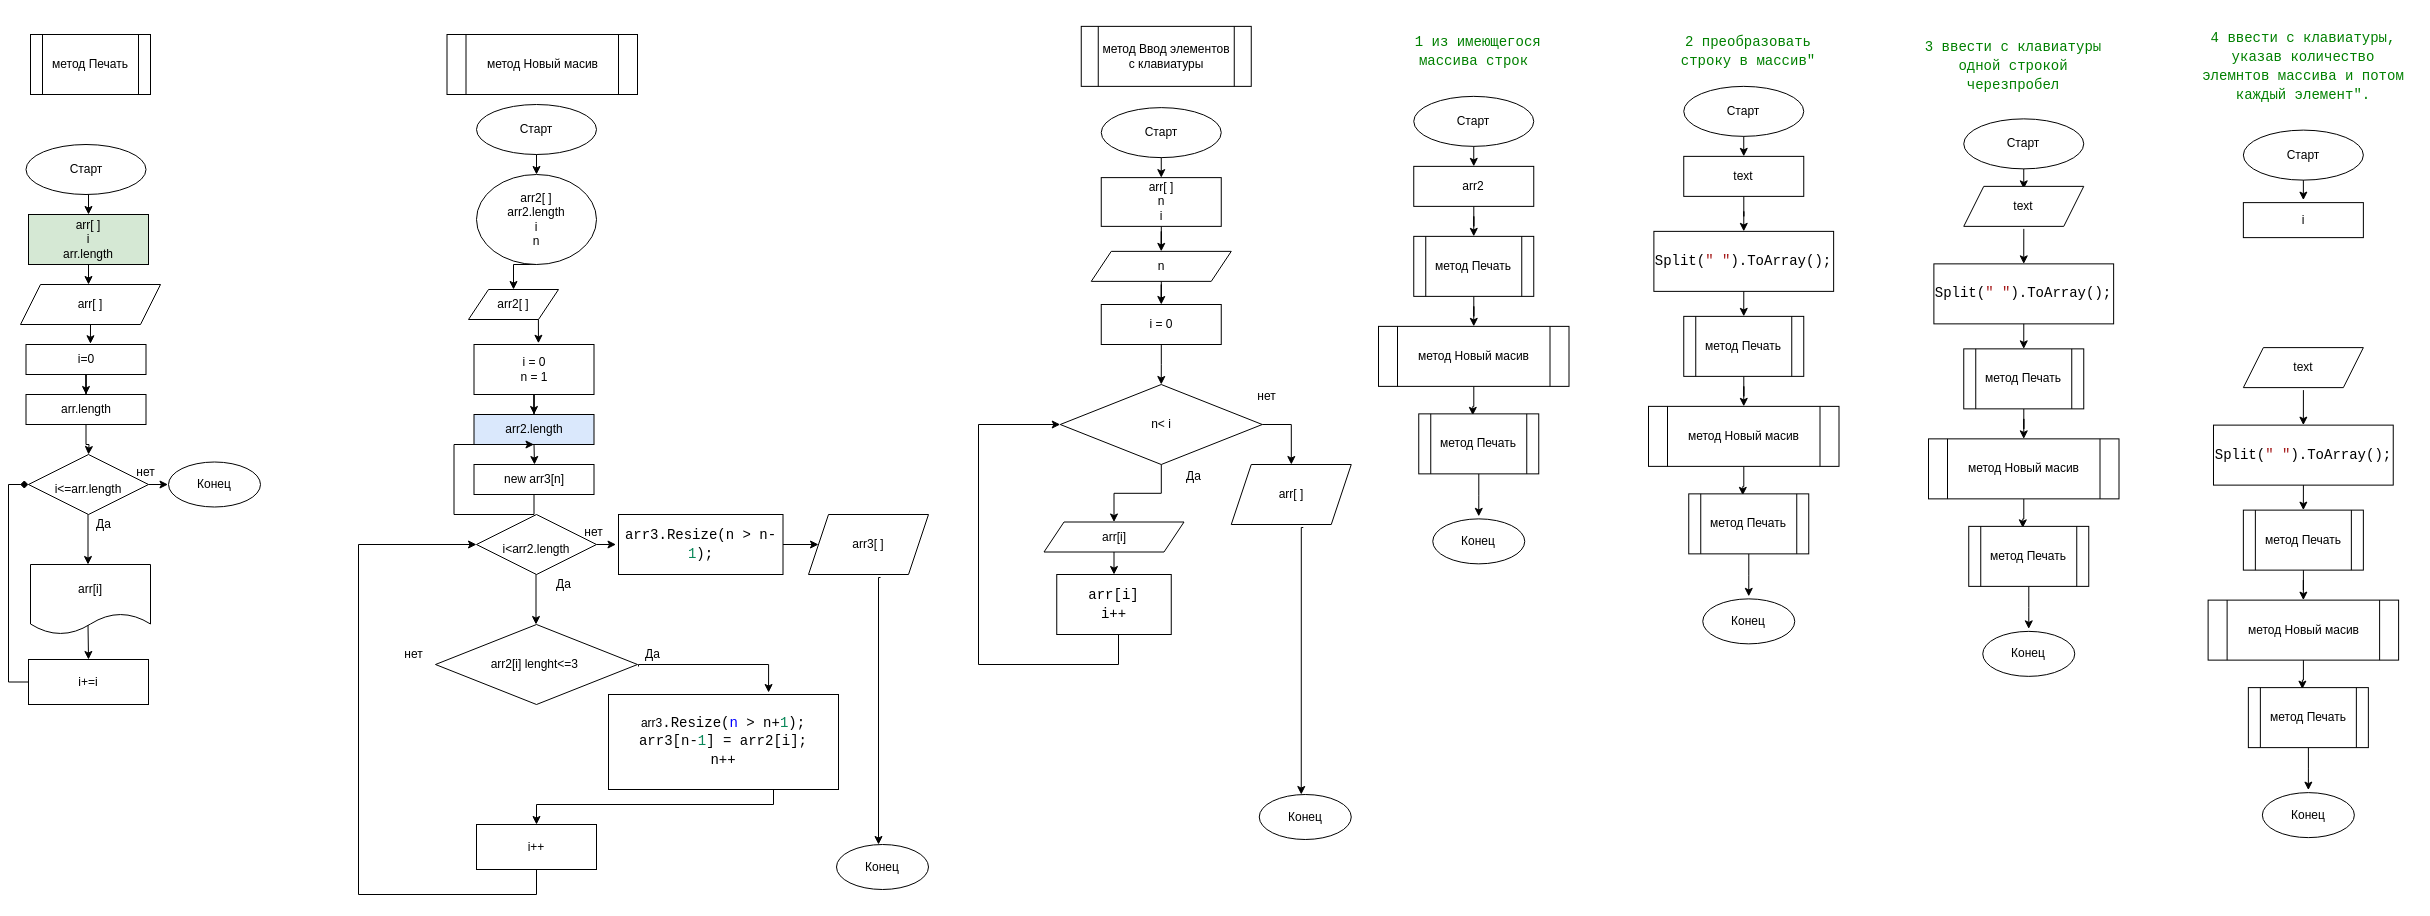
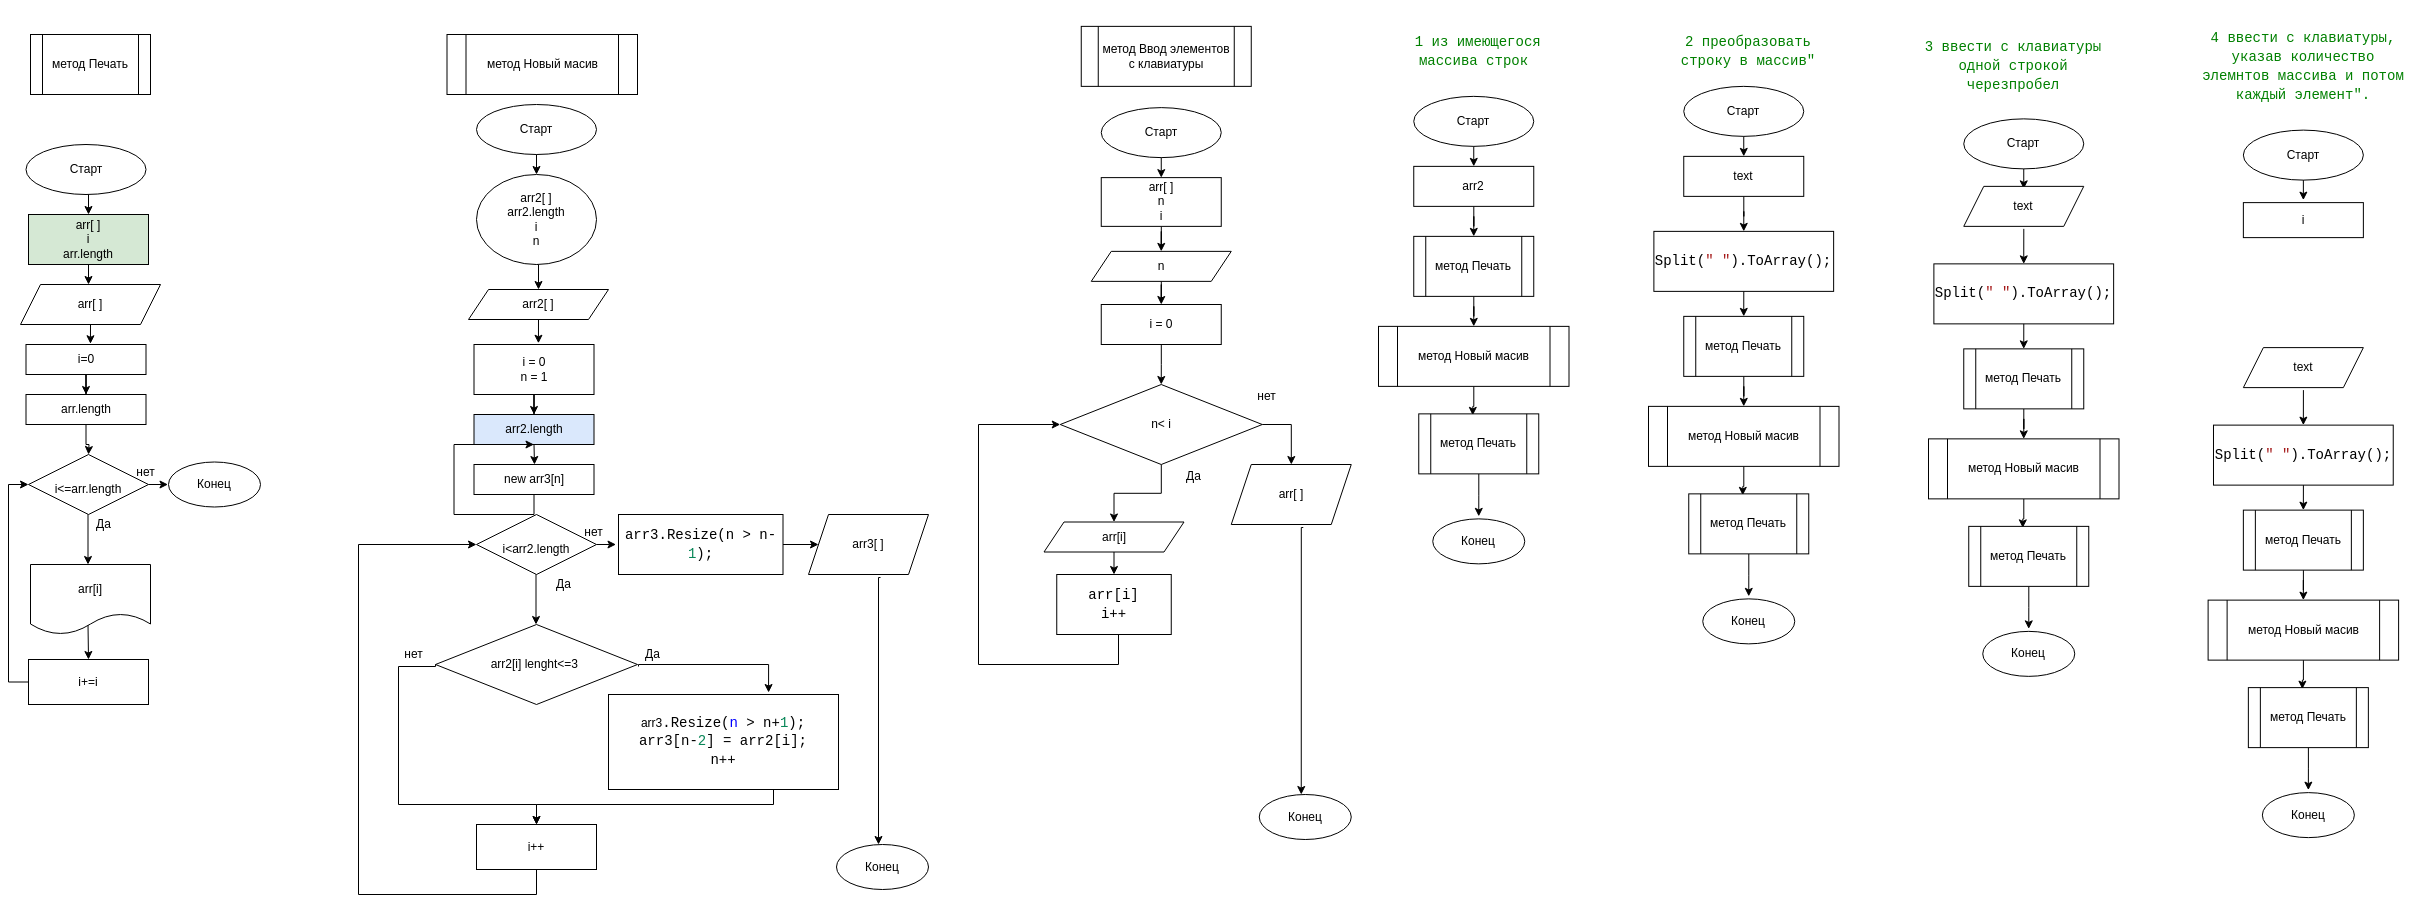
(514, 305) -> (539, 305)
(20, 485) -> (20, 485)
(724, 743) -> (724, 743)
none -> (399, 784)
